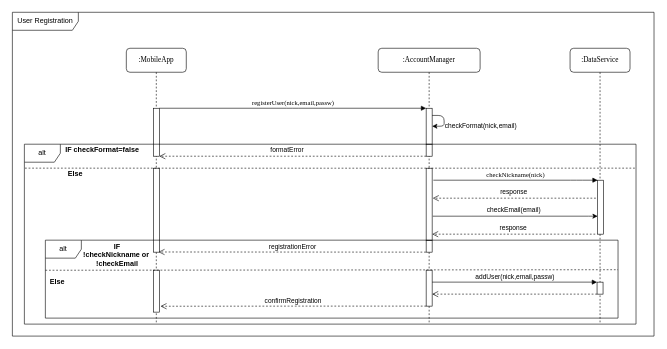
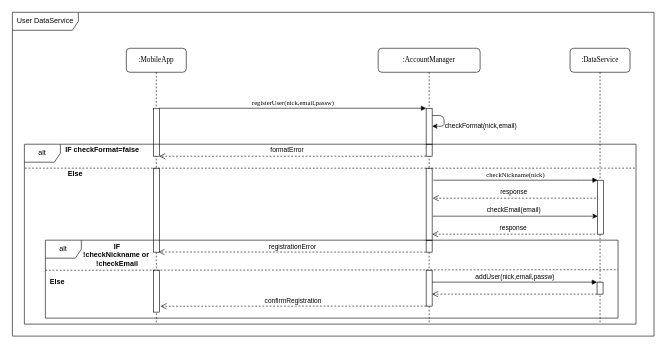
(45, 21) -> (45, 21)
